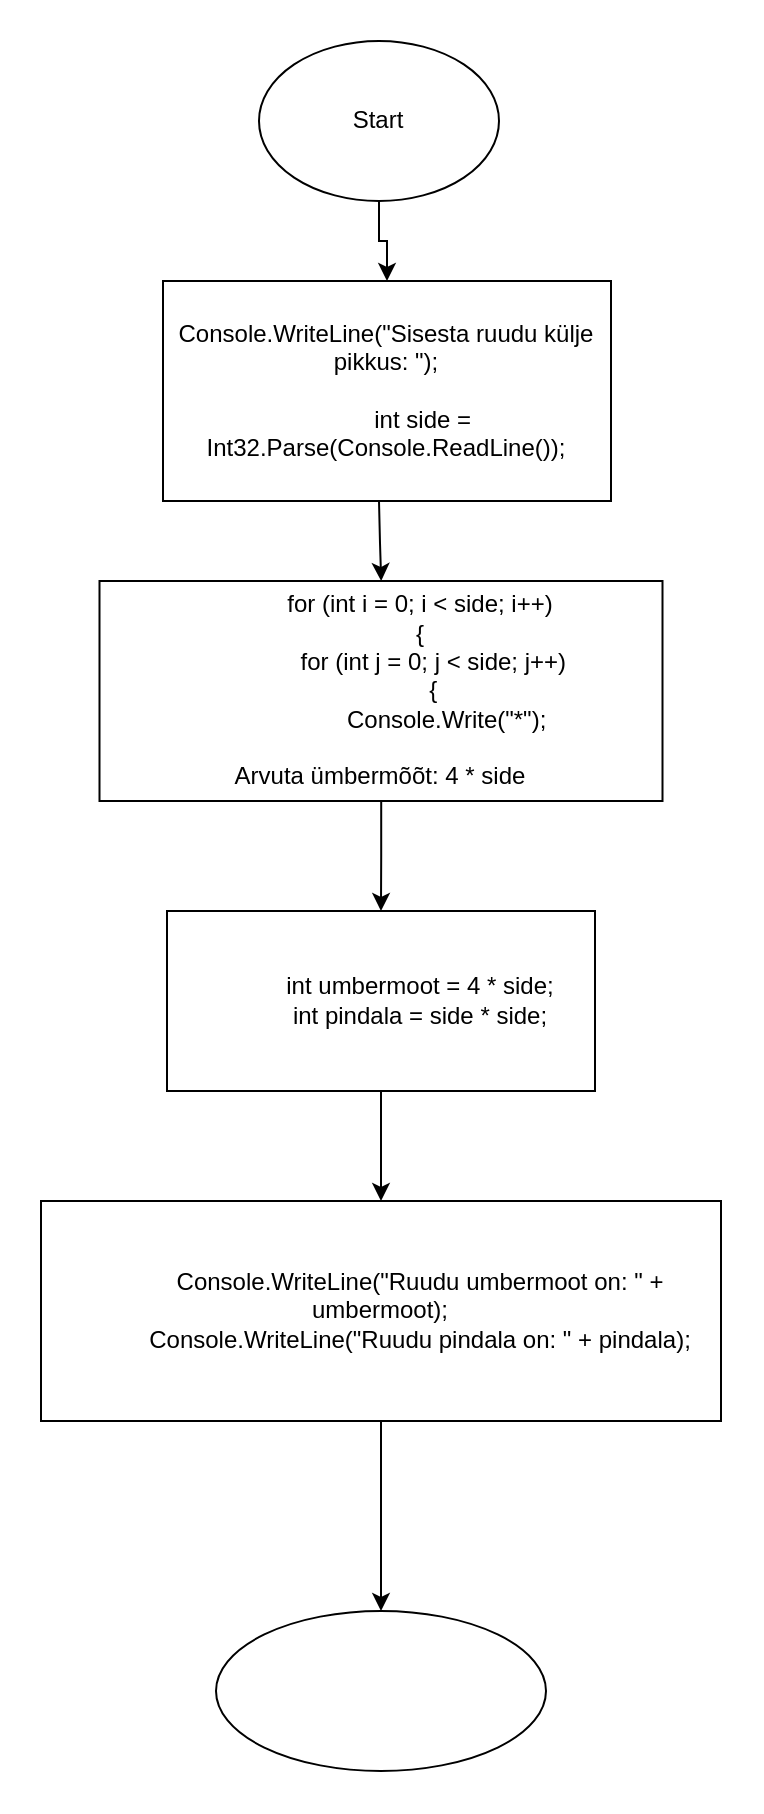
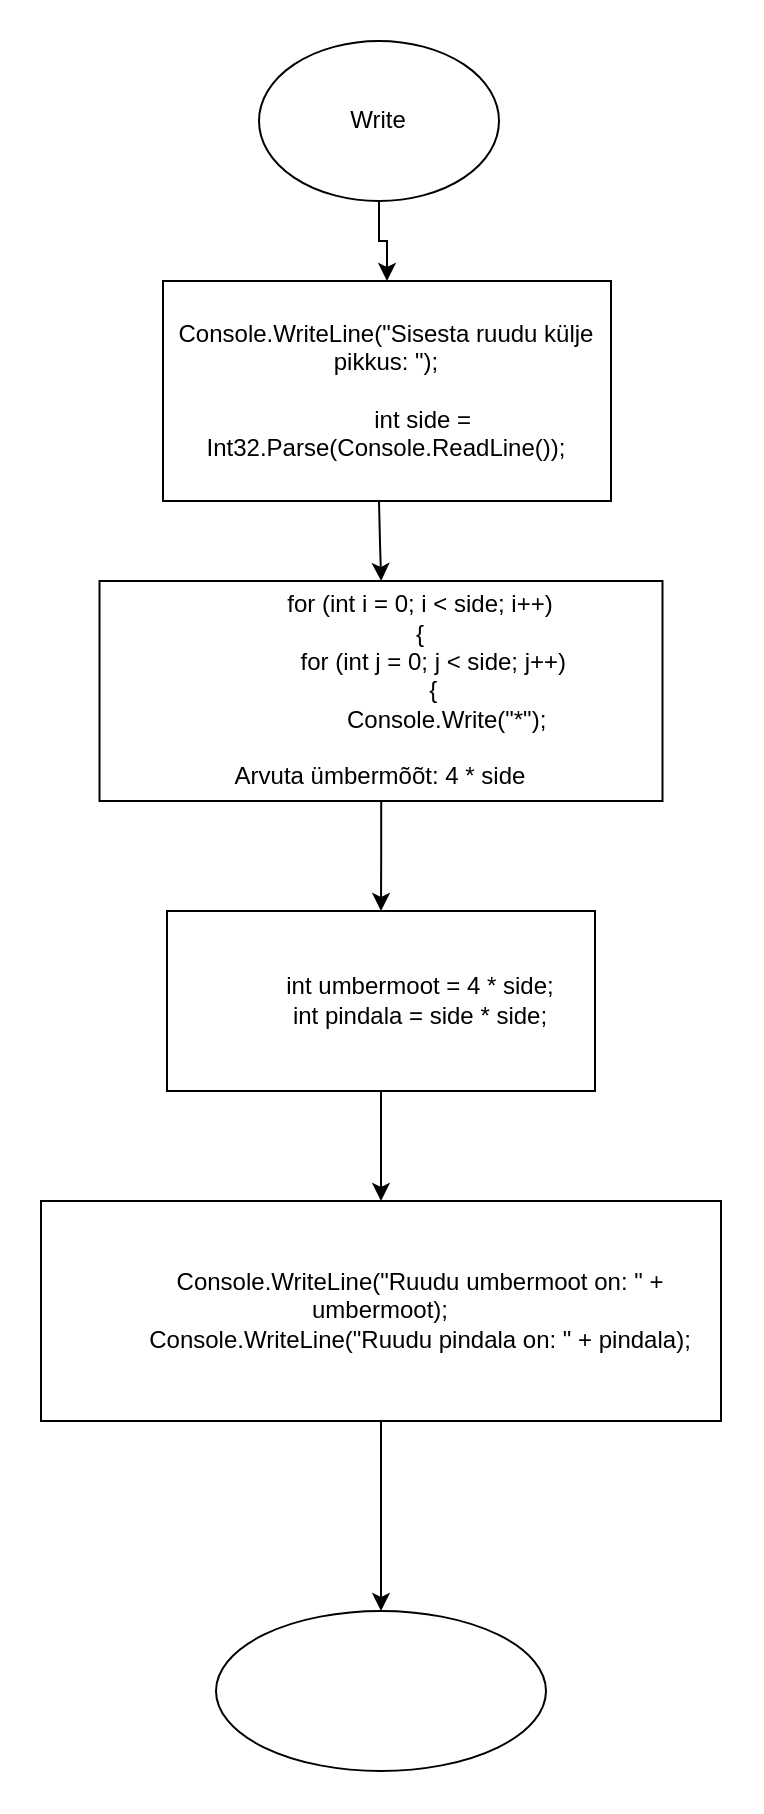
(379, 121) -> (379, 121)
